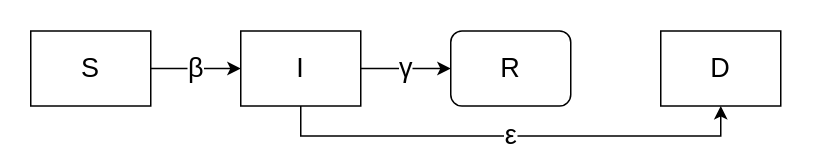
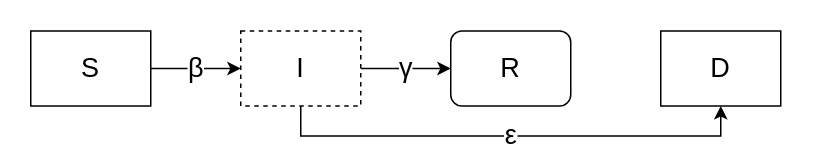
(301, 68) -> (301, 68)
